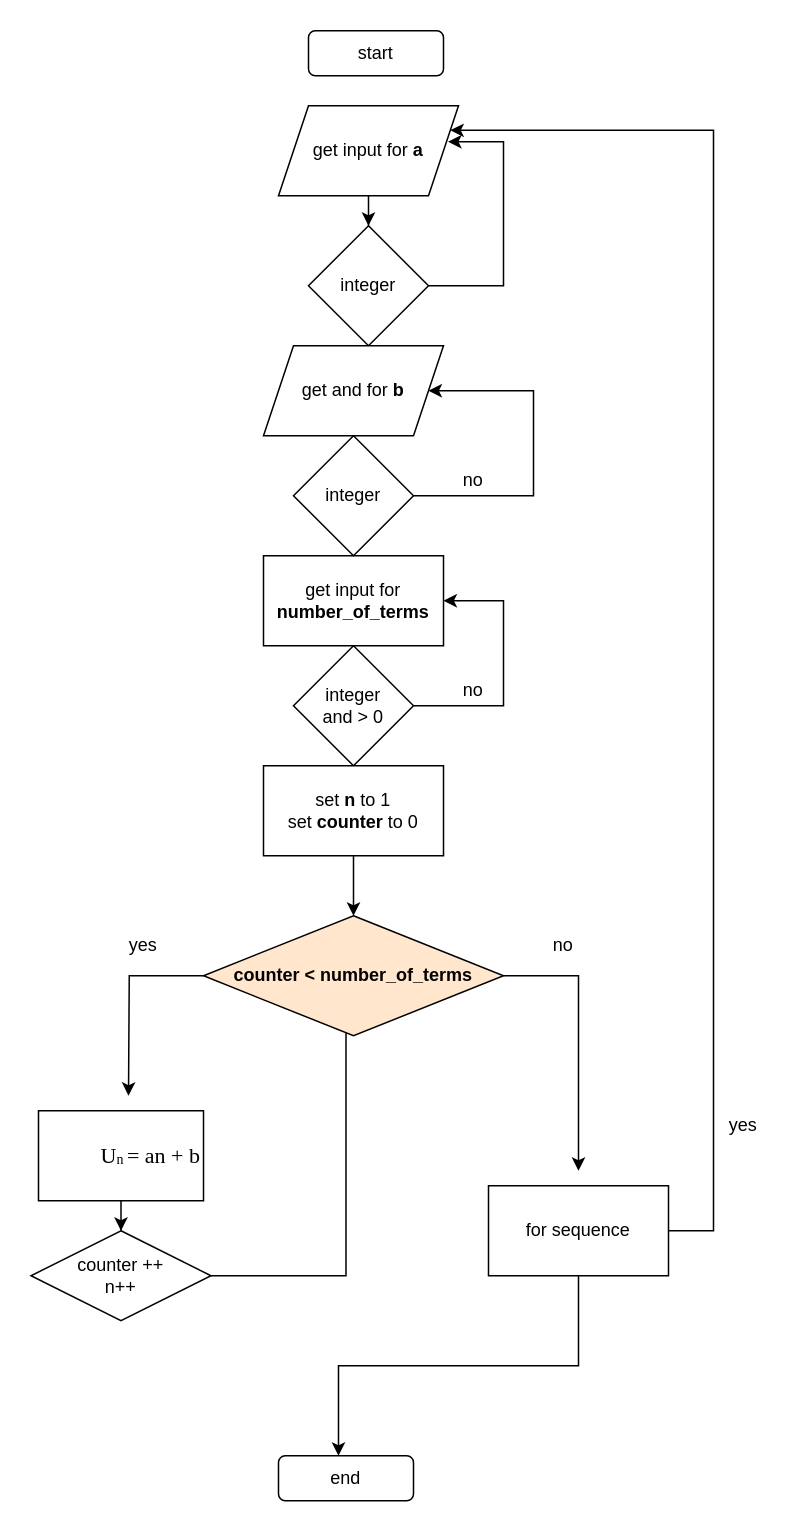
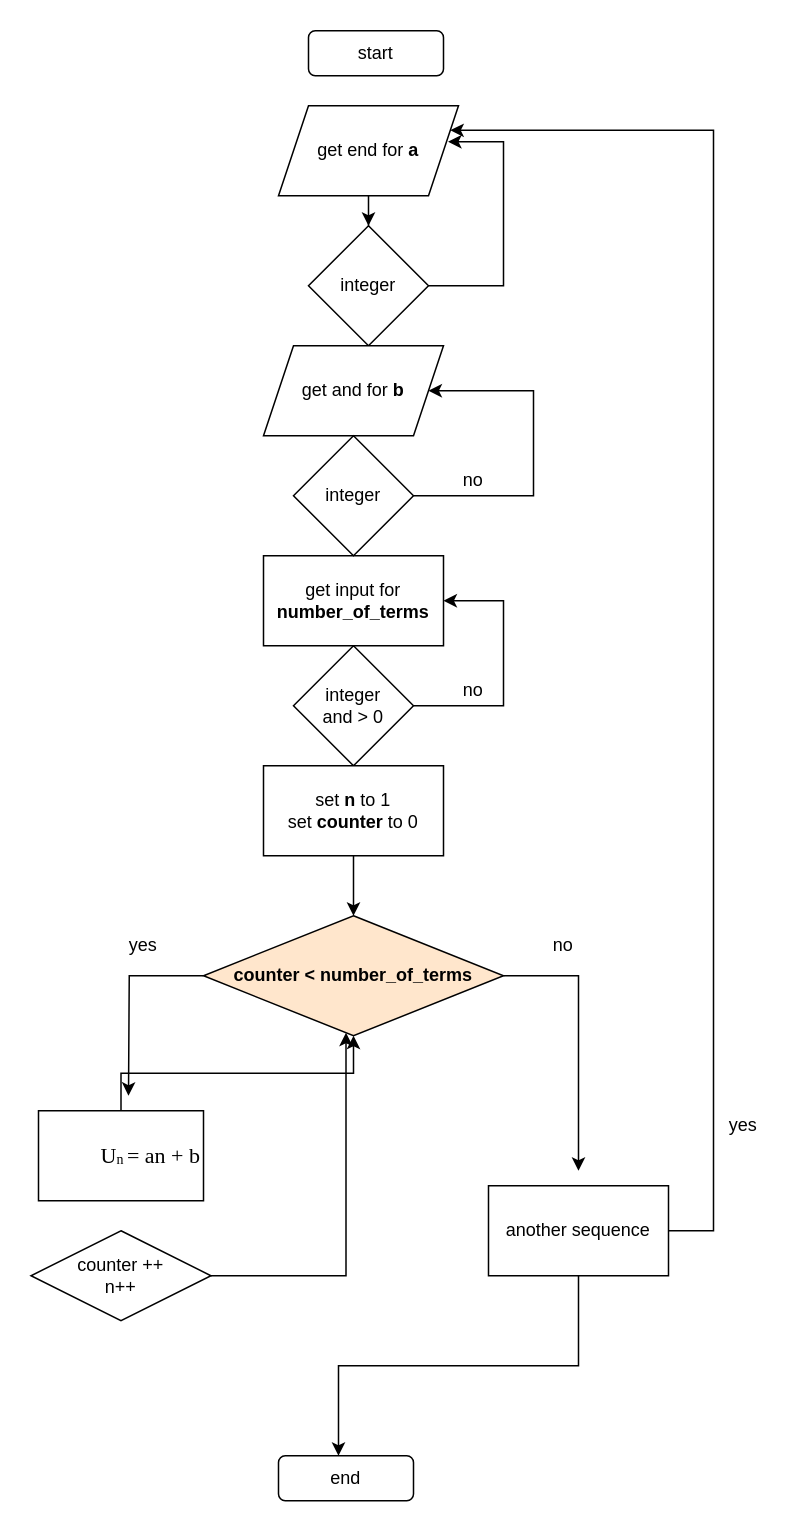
(368, 151) -> (368, 151)
(346, 1042) -> (346, 1046)
(121, 1221) -> (232, 1073)
(578, 1231) -> (578, 1231)
